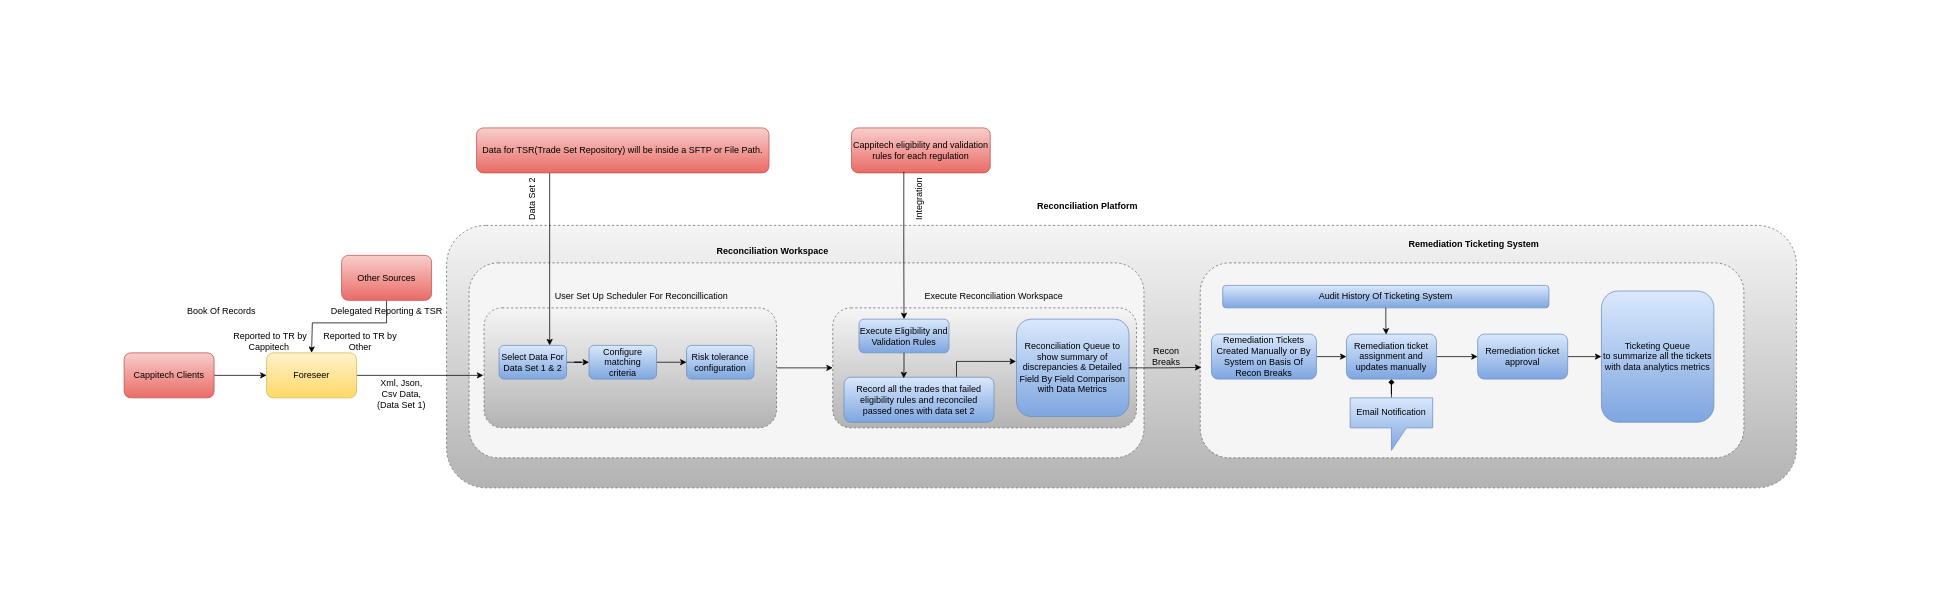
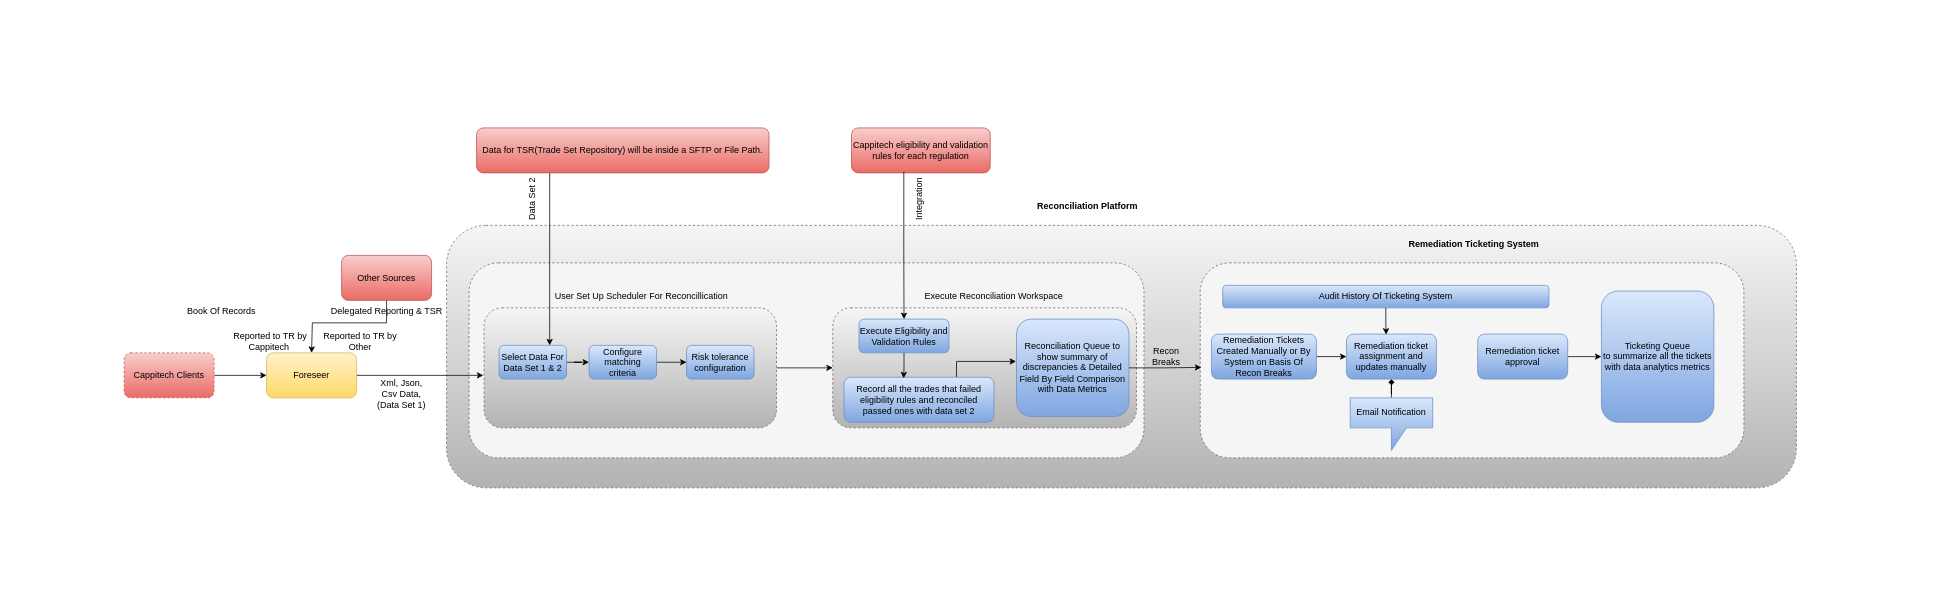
(773, 252) -> none
(1455, 357) -> none
(169, 375) -> (169, 375)
